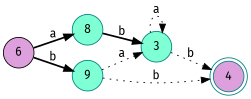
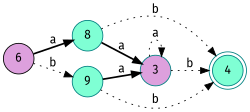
none -> (160, 17)
(122, 32) -> (122, 46)
(156, 47) -> (156, 71)
(49, 63) -> (49, 69)
(118, 63) -> (117, 77)
(229, 77) -> (228, 71)
